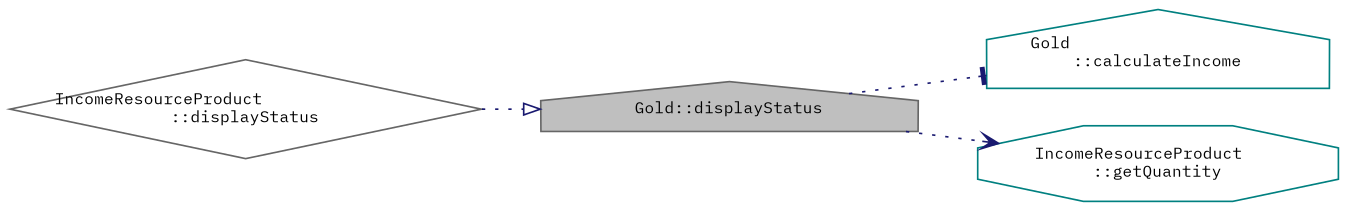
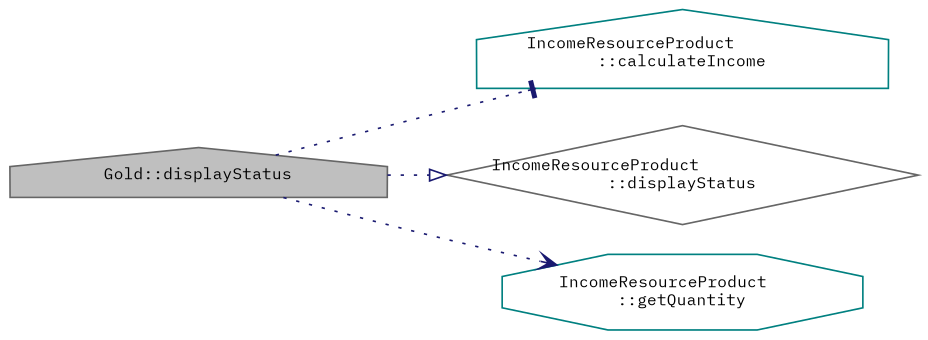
(1158, 53) -> (683, 53)
(503, 109) -> (408, 175)
